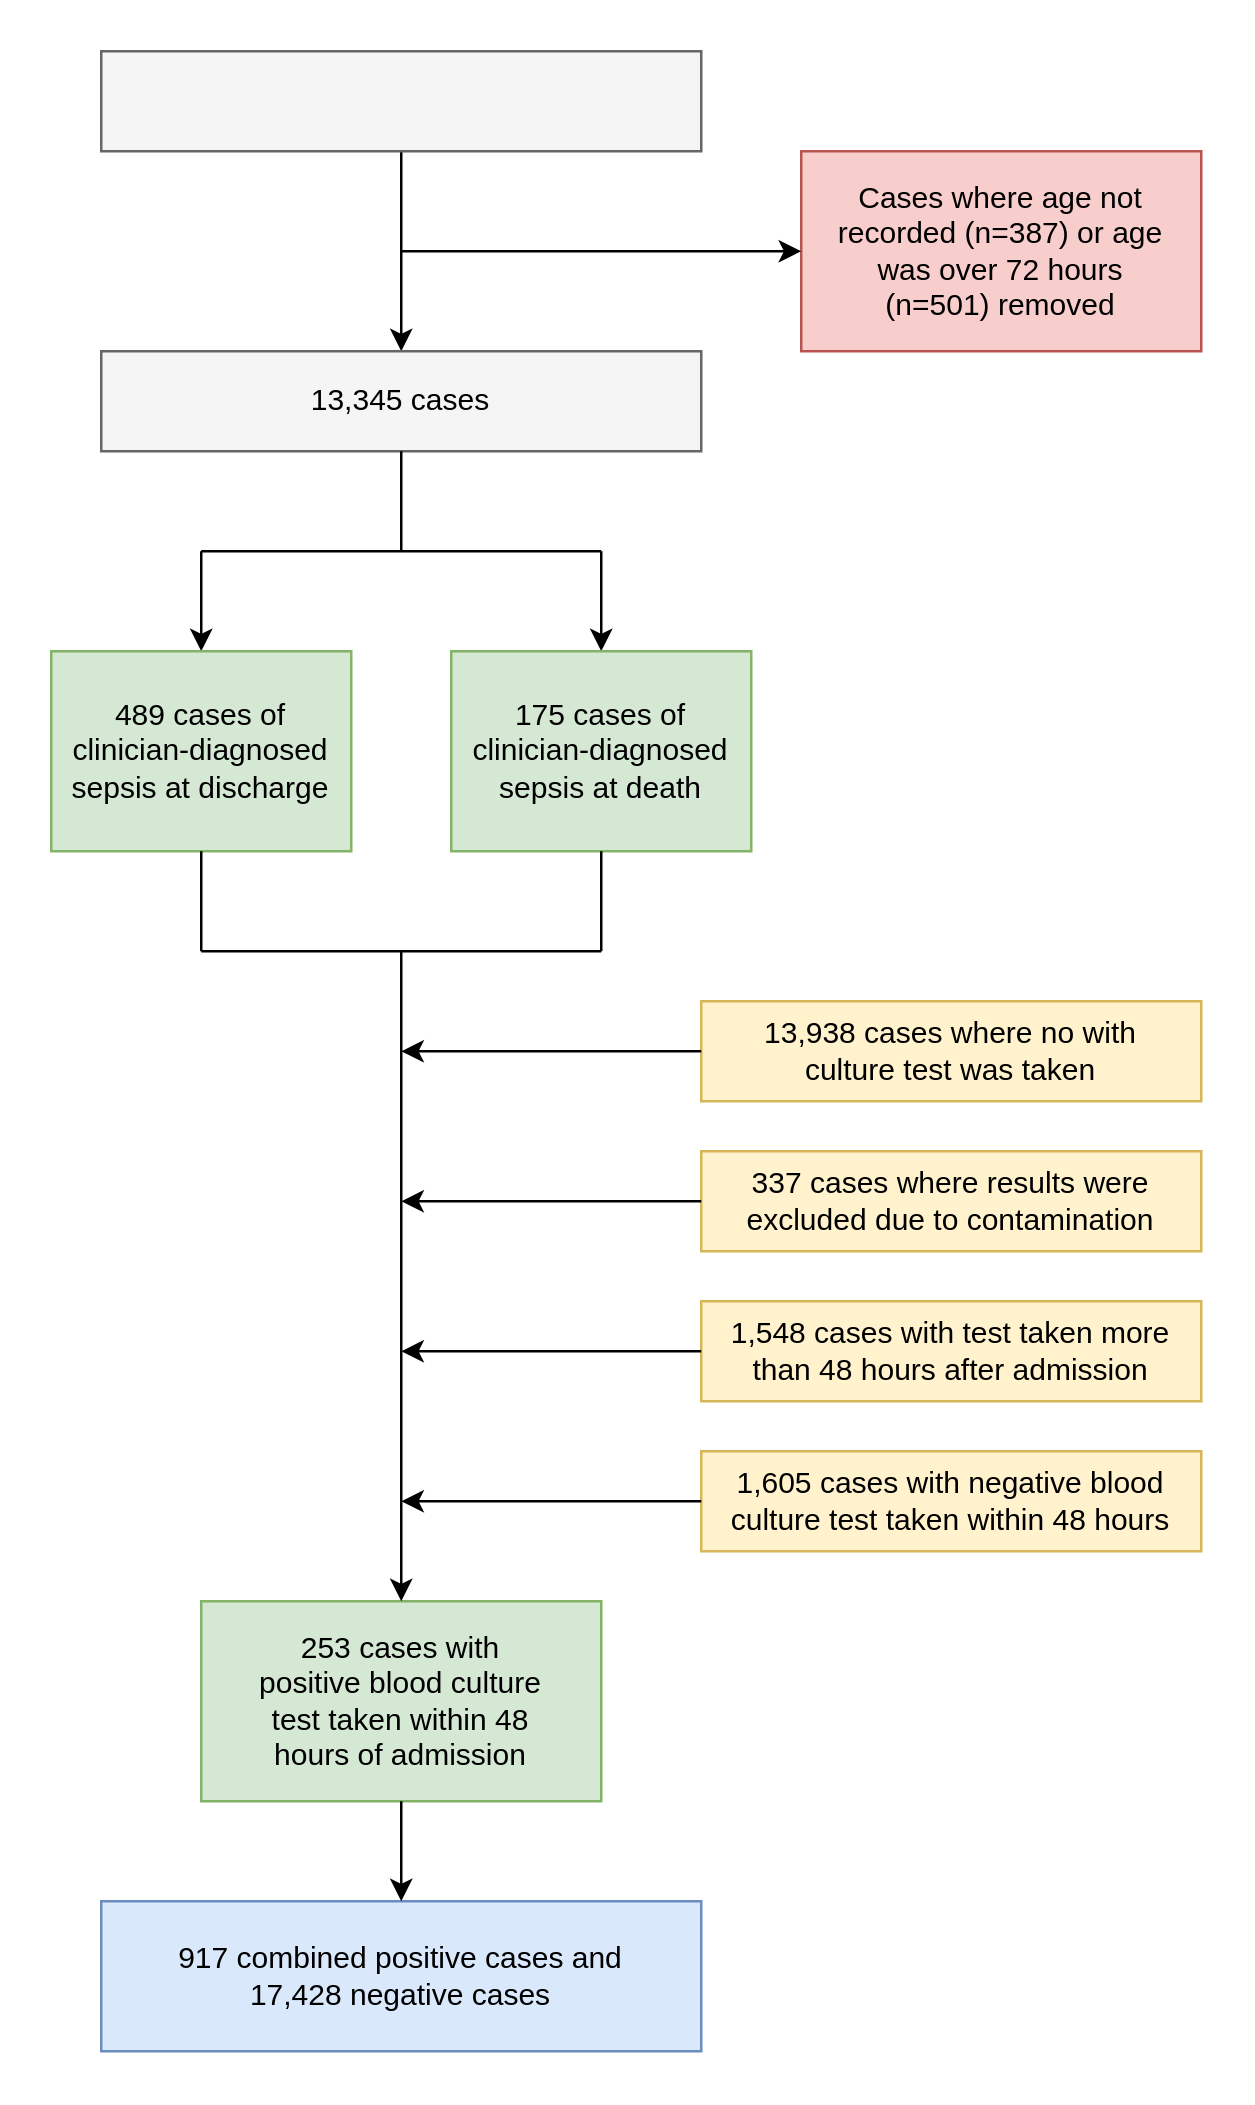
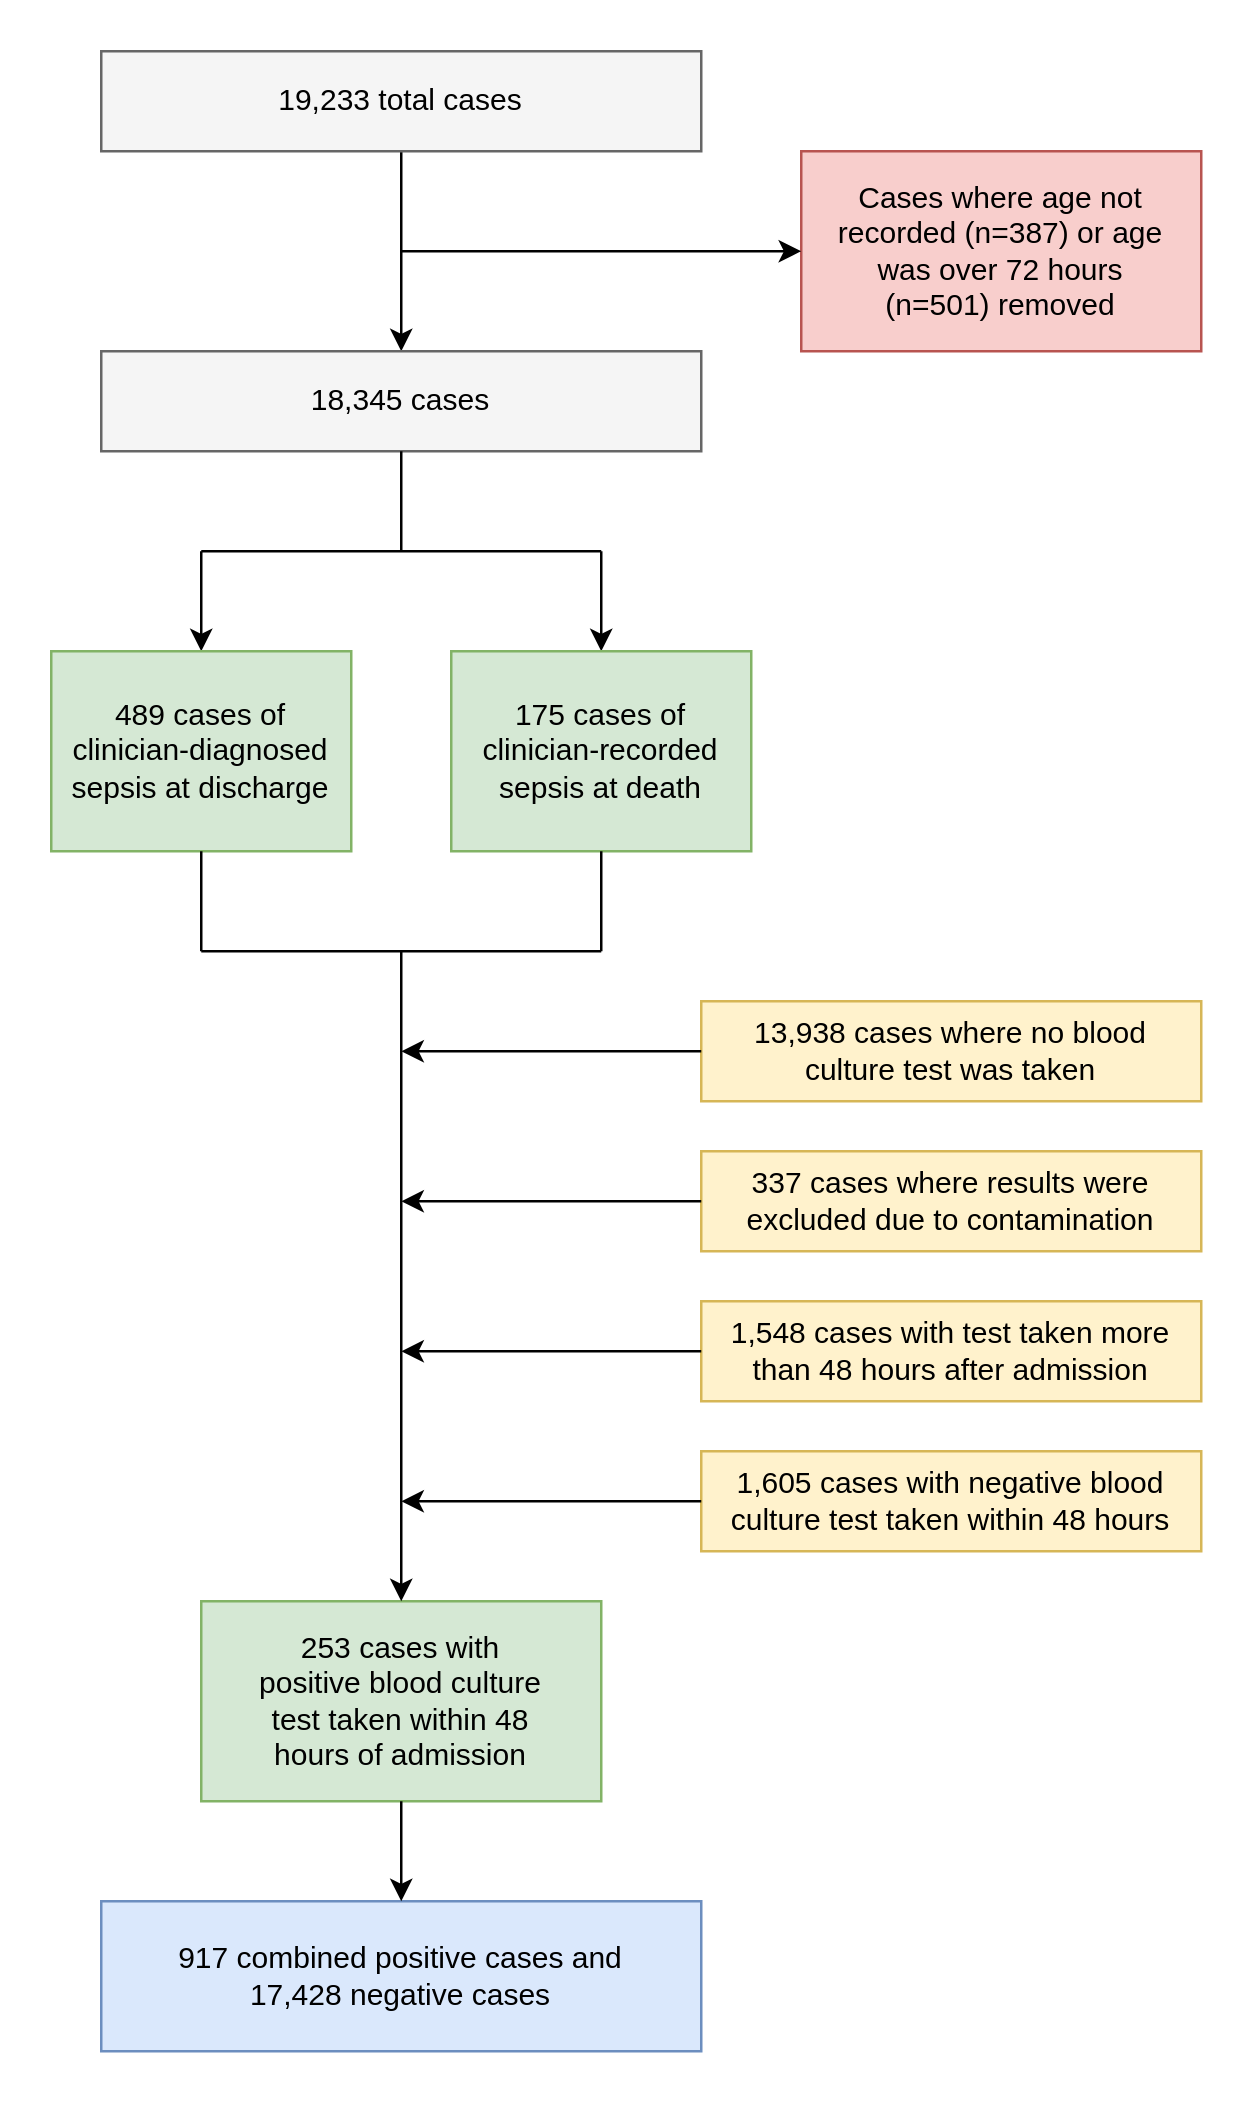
none -> (401, 101)
(401, 401) -> (401, 401)
(601, 751) -> (601, 751)
(951, 1051) -> (951, 1051)
